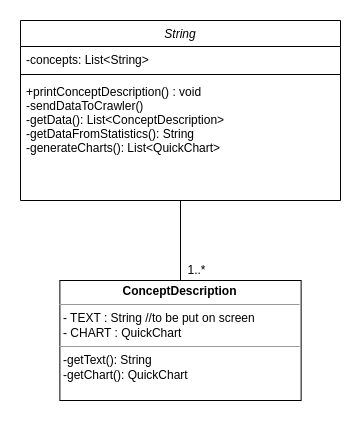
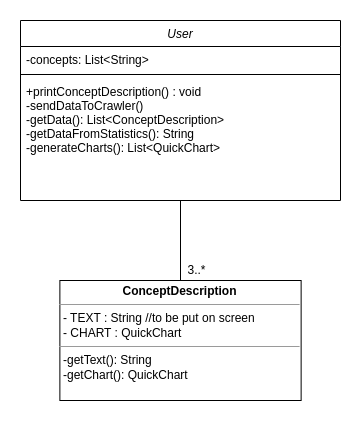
(180, 34) -> (180, 34)
(197, 271) -> (197, 271)
